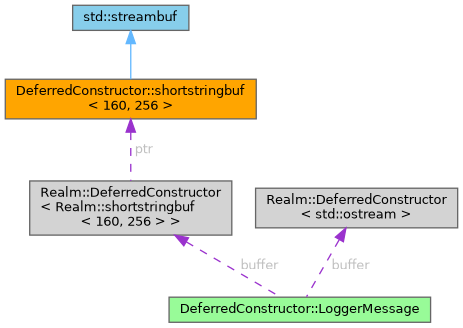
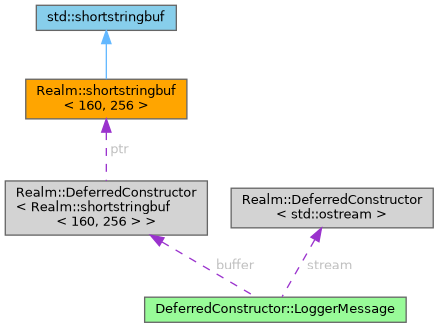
(131, 18) -> (106, 18)
(131, 99) -> (106, 99)
(349, 266) -> (328, 266)
